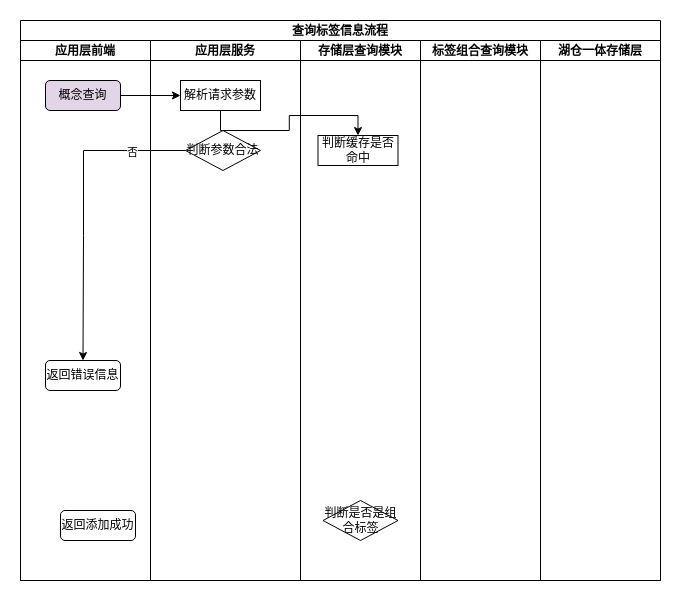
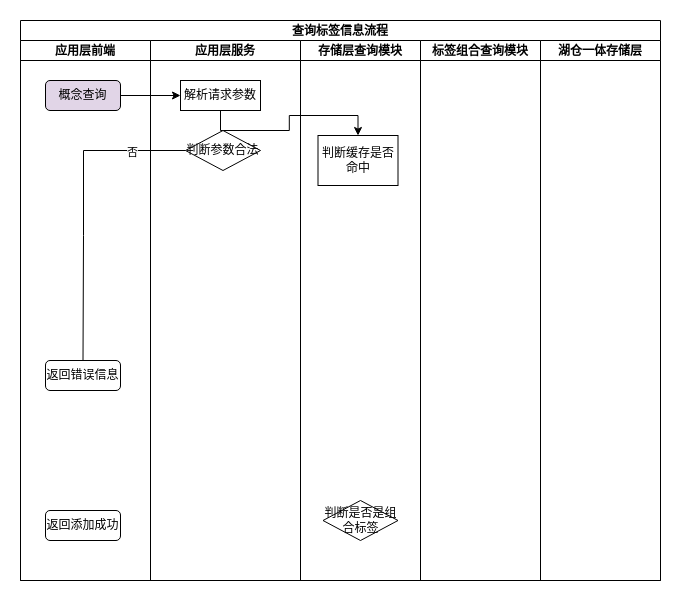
(358, 151) -> (358, 161)
(83, 352) -> (83, 354)
(98, 526) -> (83, 526)
